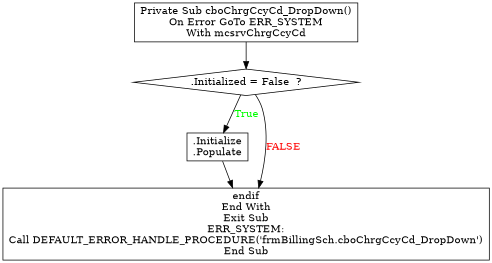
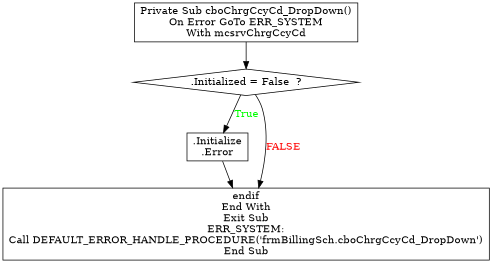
(217, 147) -> (217, 147)
